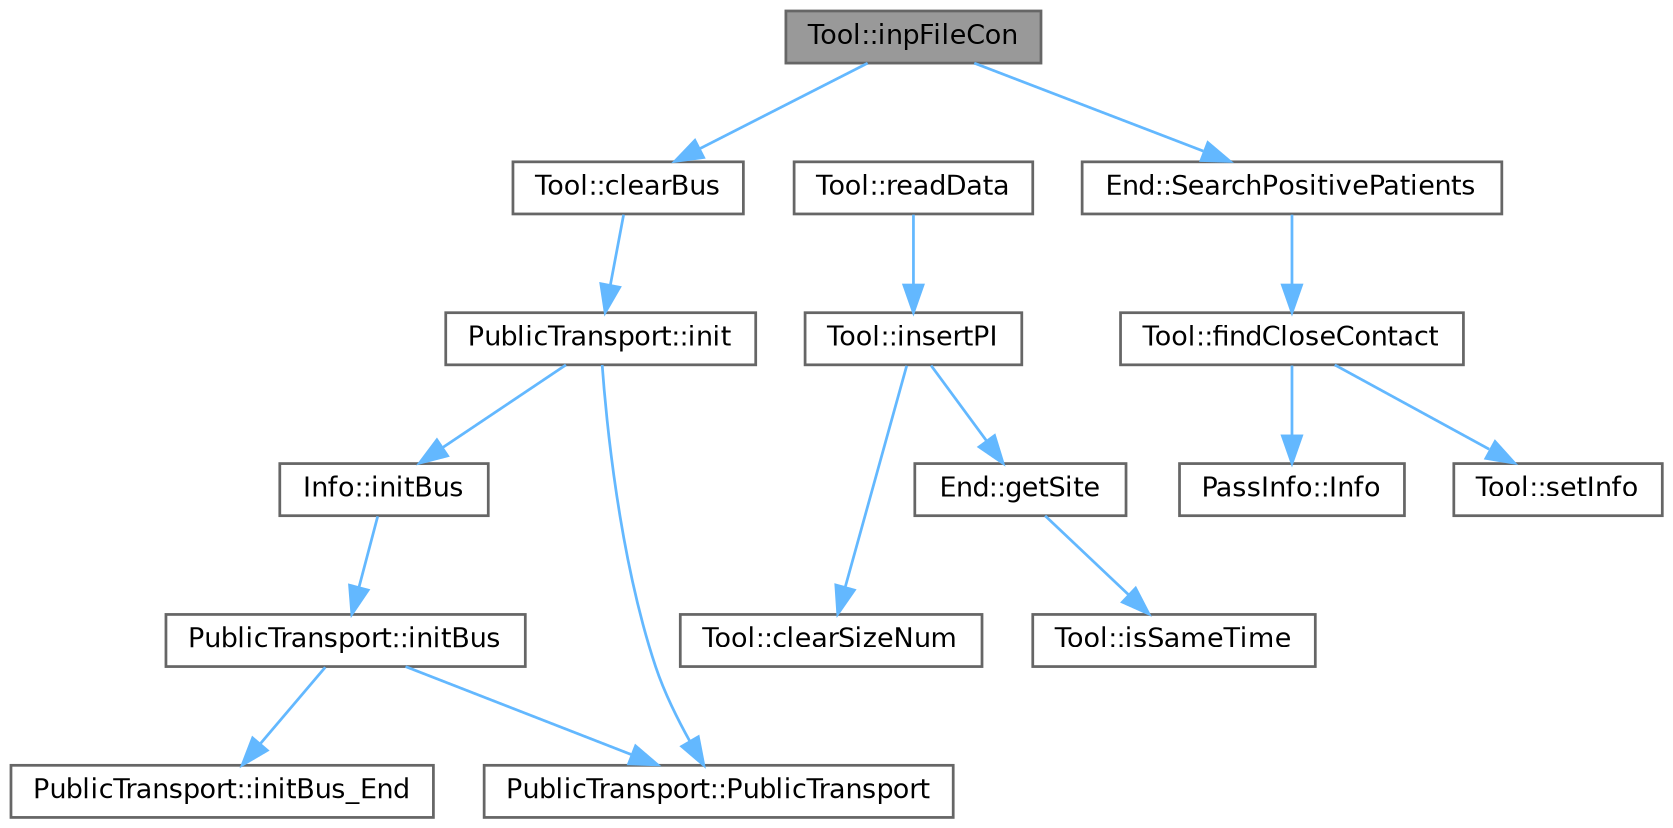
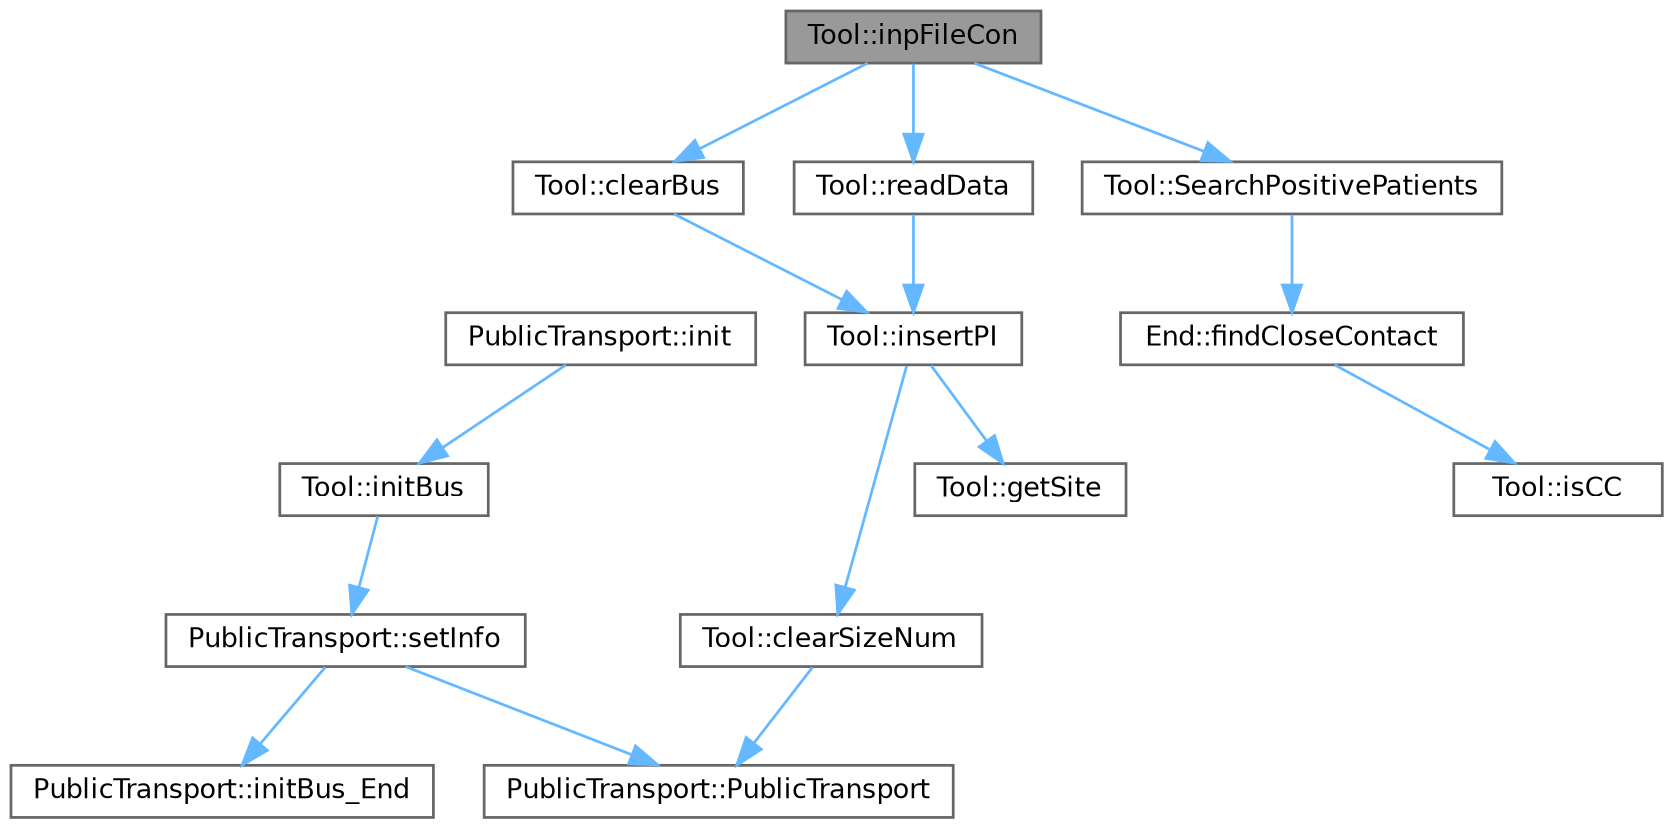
none -> (913, 99)
(1292, 188) -> (1292, 188)
(617, 250) -> (758, 257)
(1292, 339) -> (1292, 339)
(384, 490) -> (384, 490)
(1020, 490) -> (1020, 490)
(1292, 490) -> none
(1558, 490) -> (1558, 490)
(628, 558) -> (783, 705)
(346, 641) -> (346, 641)
(1174, 641) -> none
